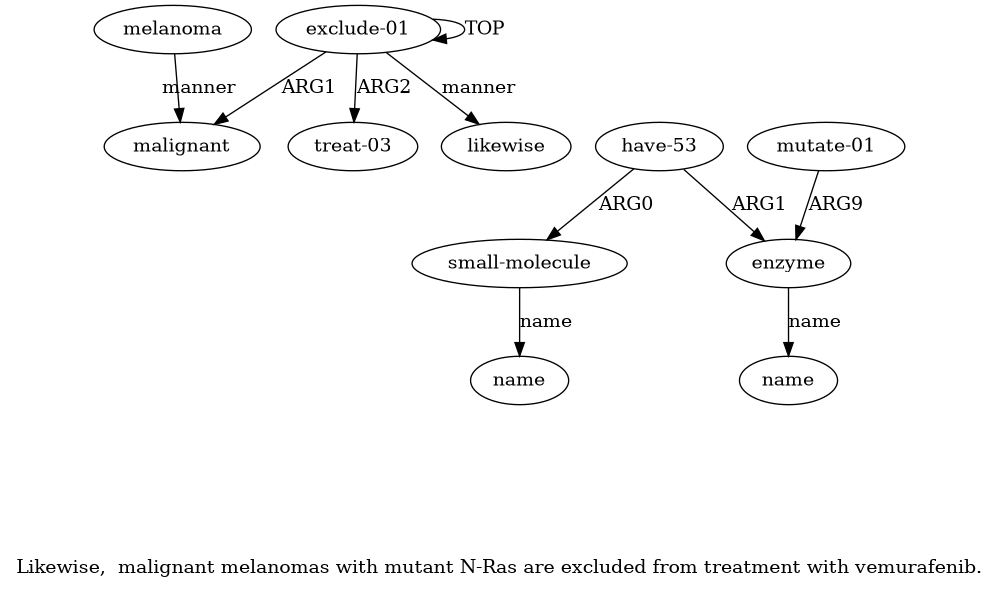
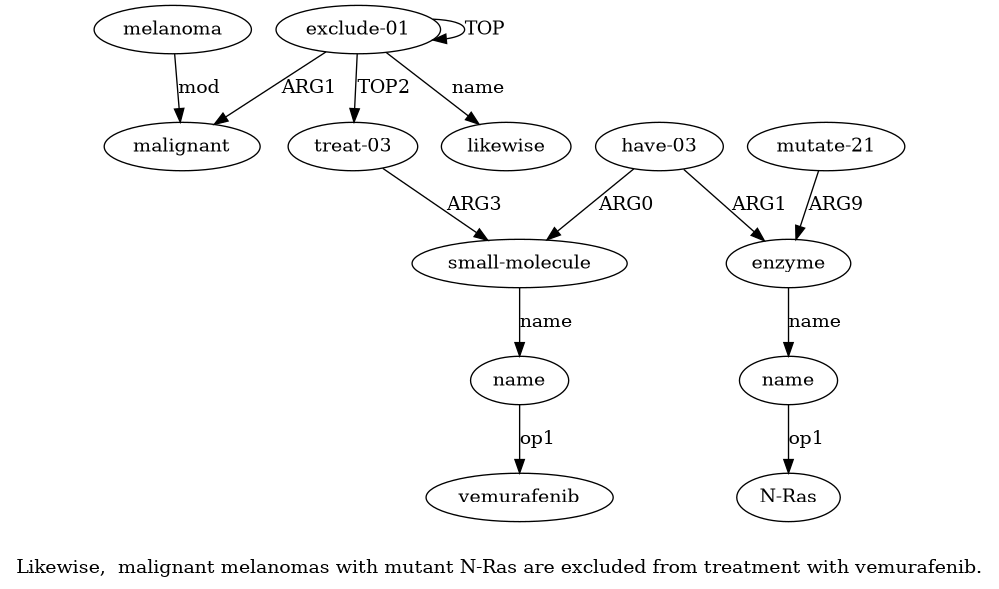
(199, 88) -> (199, 88)
(385, 88) -> (385, 88)
(479, 88) -> (479, 88)
(659, 147) -> (659, 147)
(826, 147) -> (826, 147)
none -> (430, 200)
none -> (520, 497)
none -> (789, 497)
